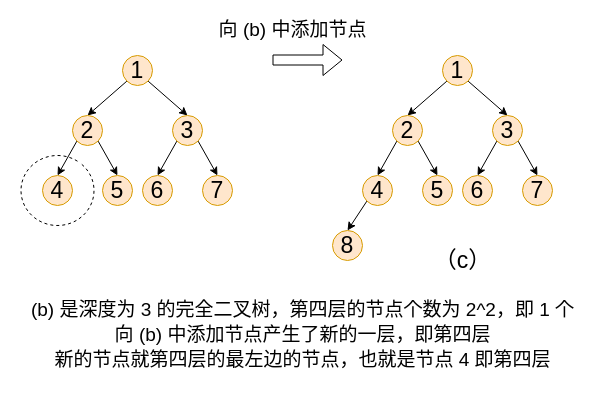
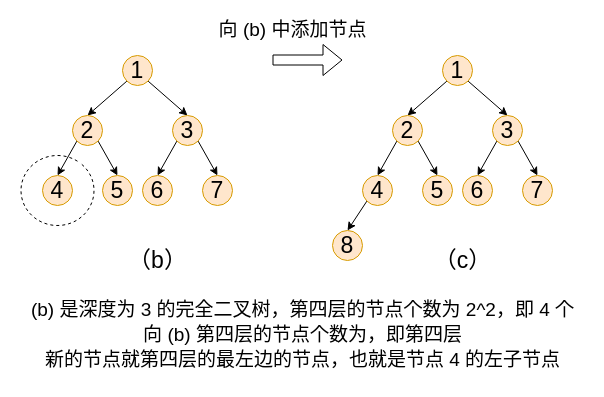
none -> (158, 261)
(303, 311) -> (303, 311)
(303, 336) -> (303, 336)
(303, 361) -> (303, 361)
